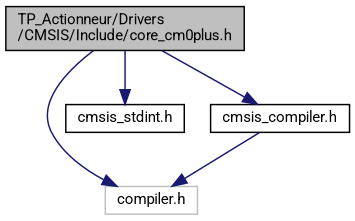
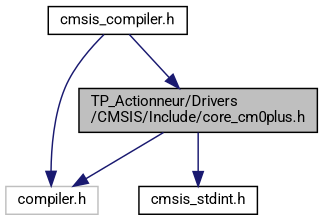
(203, 74) -> (149, 56)
